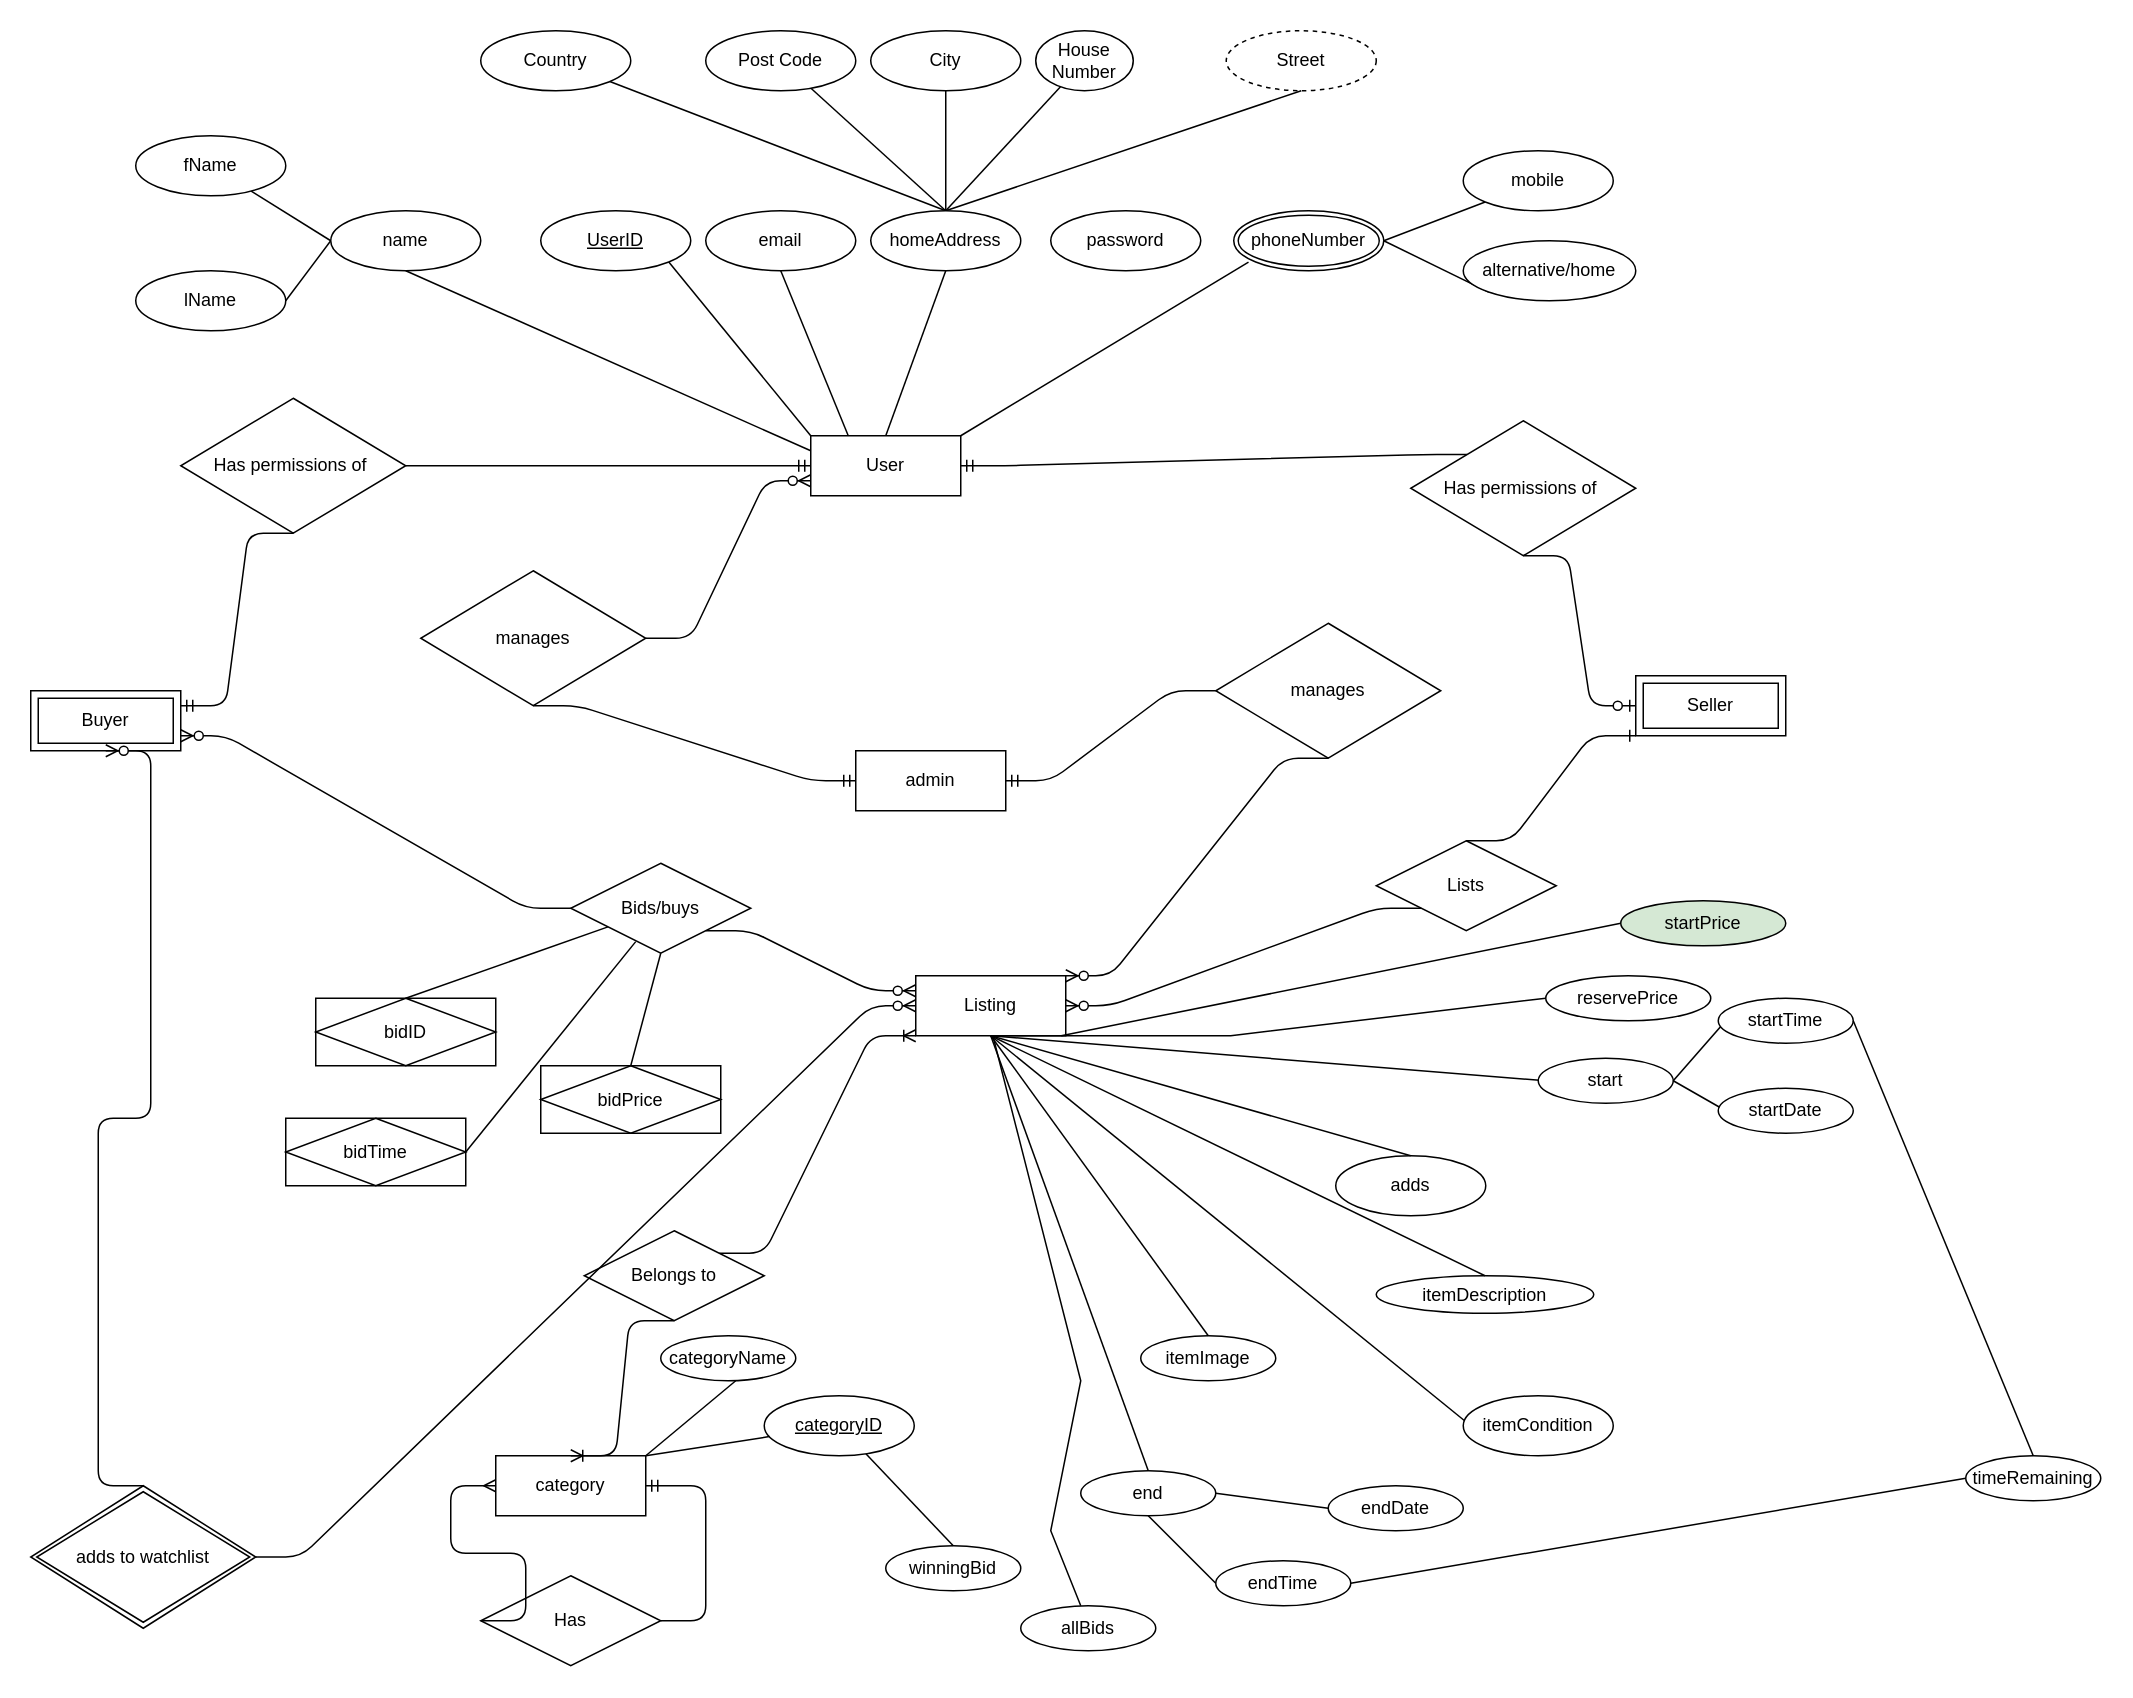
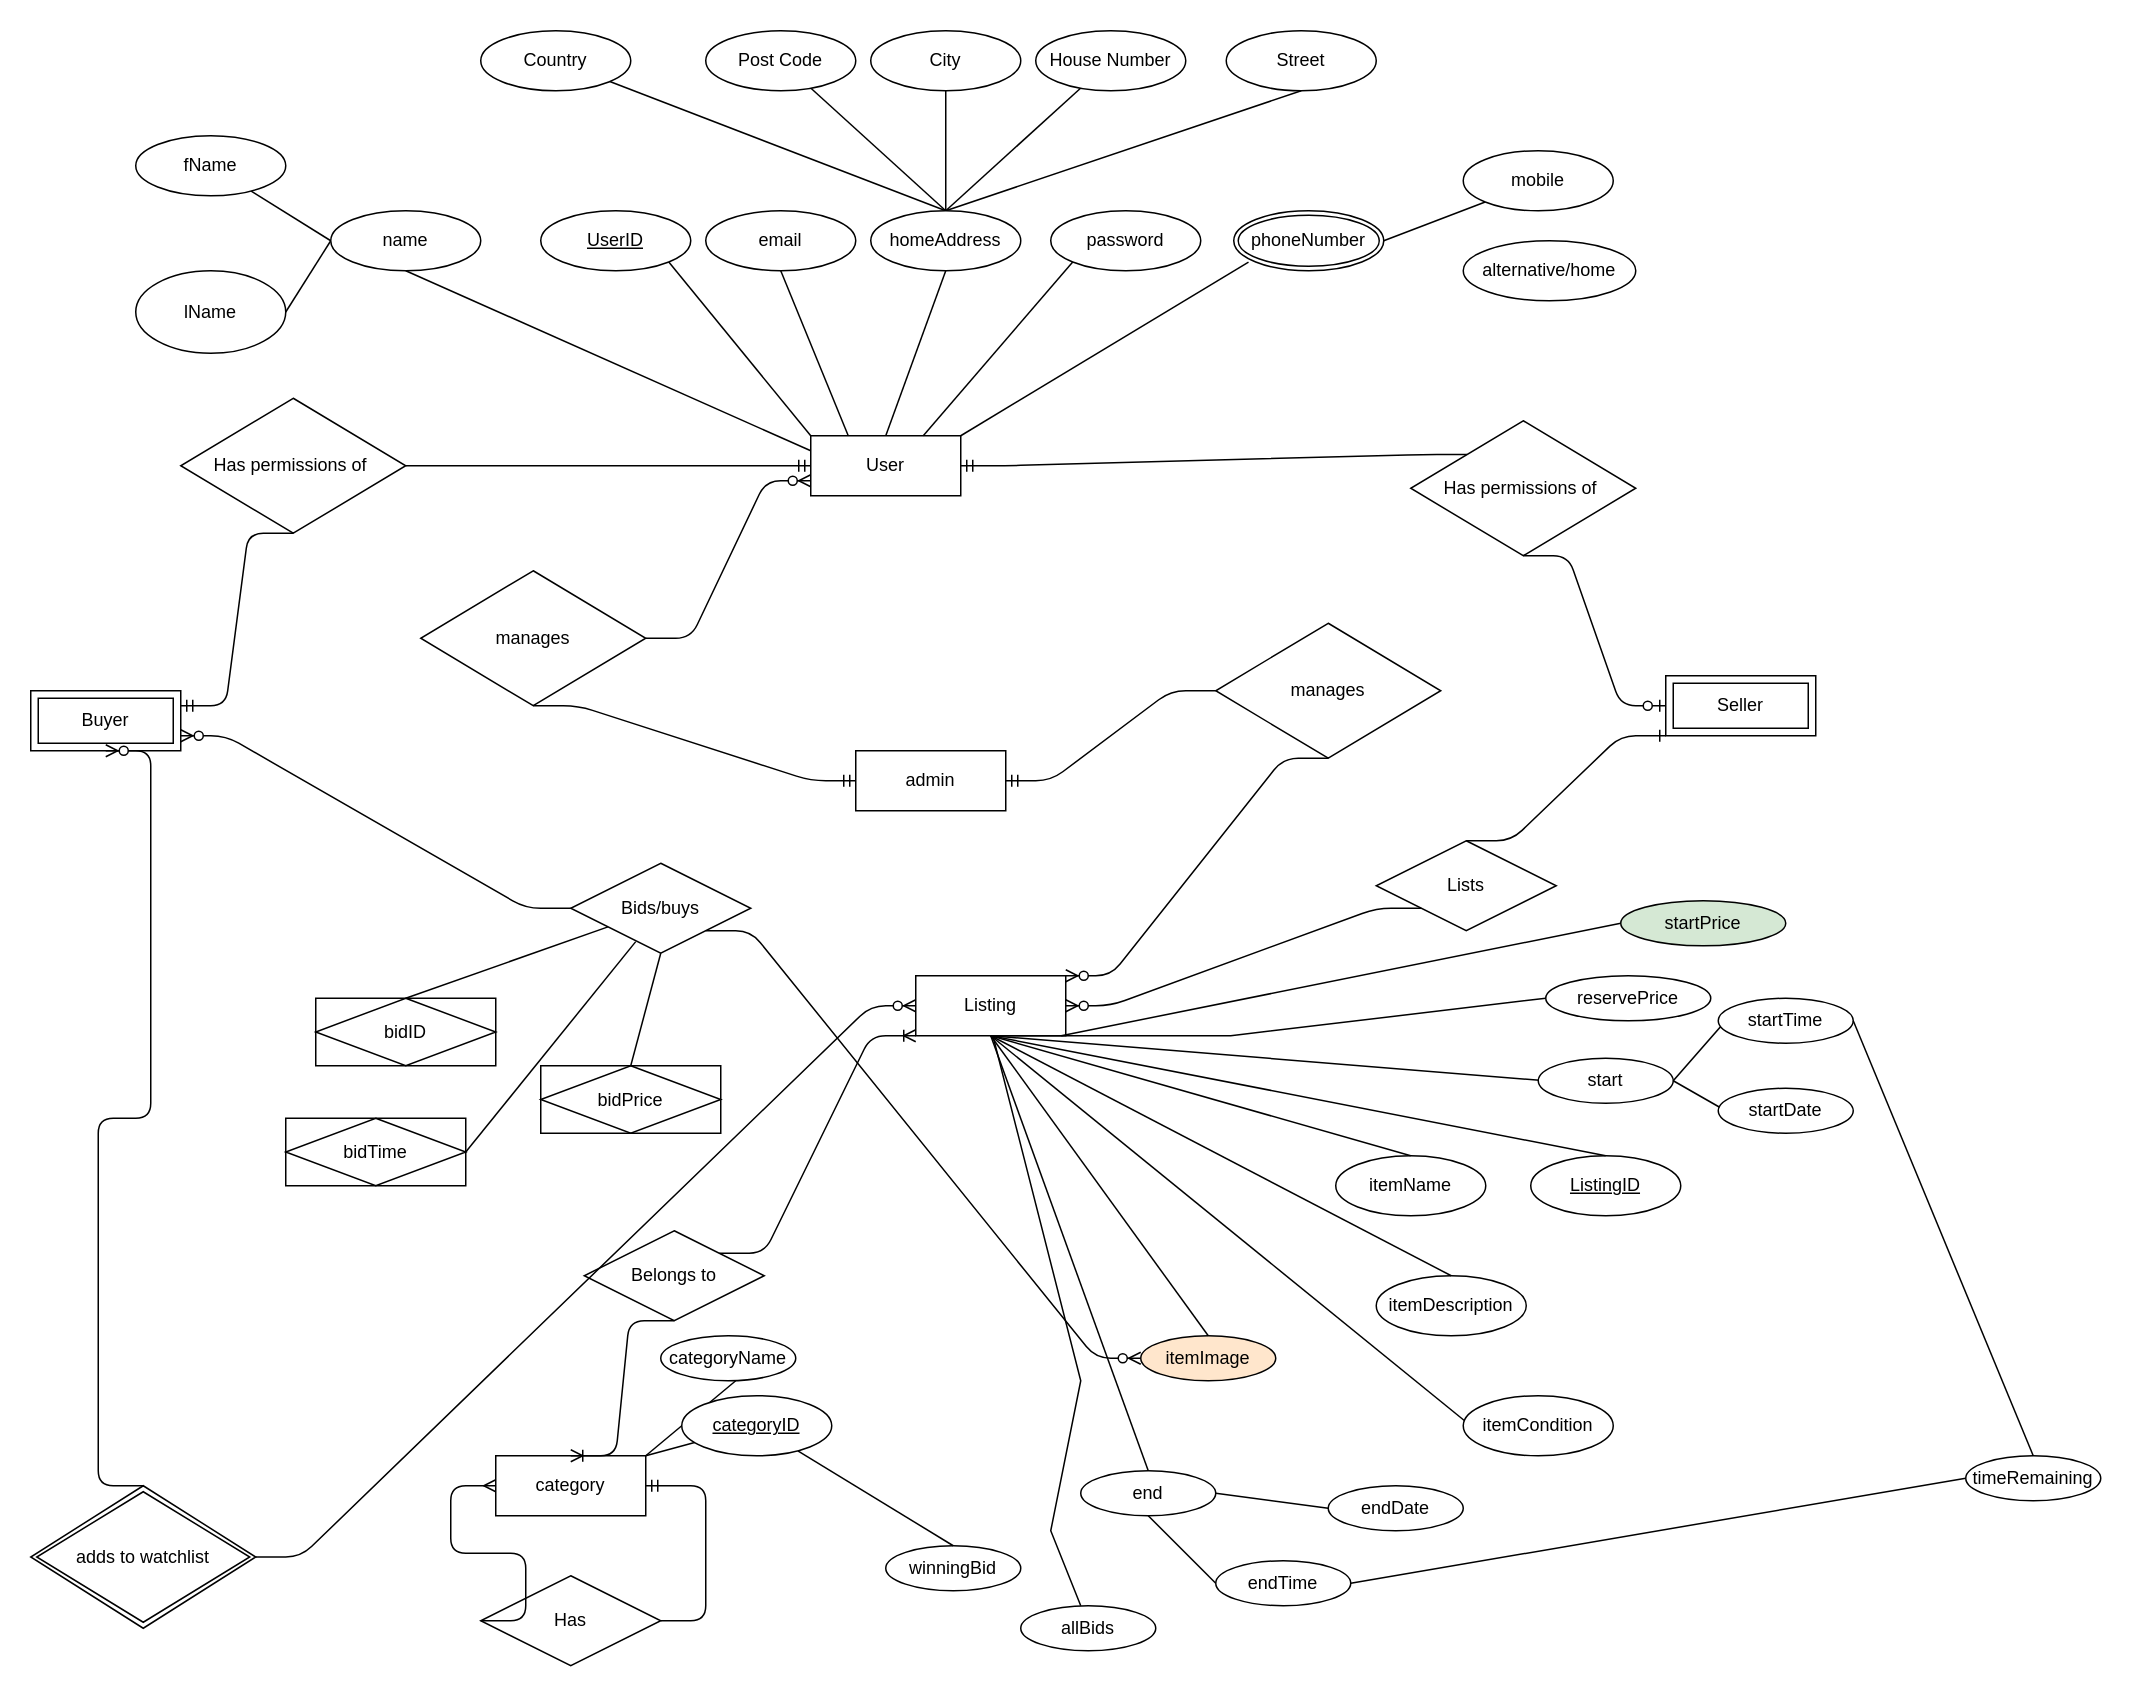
(1085, 61) -> (1111, 61)
(1301, 61) -> (1301, 61)
(1427, 262) -> none
(211, 301) -> (211, 312)
none -> (998, 348)
(1711, 706) -> (1741, 706)
(826, 968) -> (905, 1122)
none -> (1312, 1098)
(1411, 1186) -> (1411, 1186)
none -> (1606, 1186)
(1485, 1295) -> (1451, 1306)
(1208, 1358) -> (1208, 1358)
(839, 1426) -> (757, 1426)
